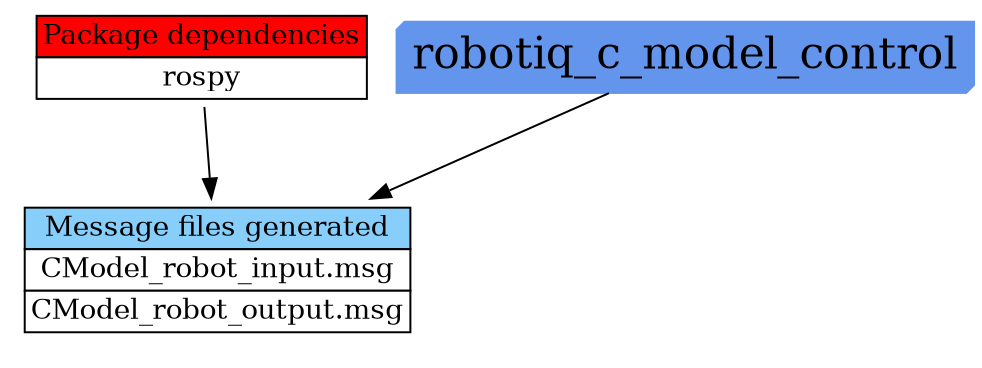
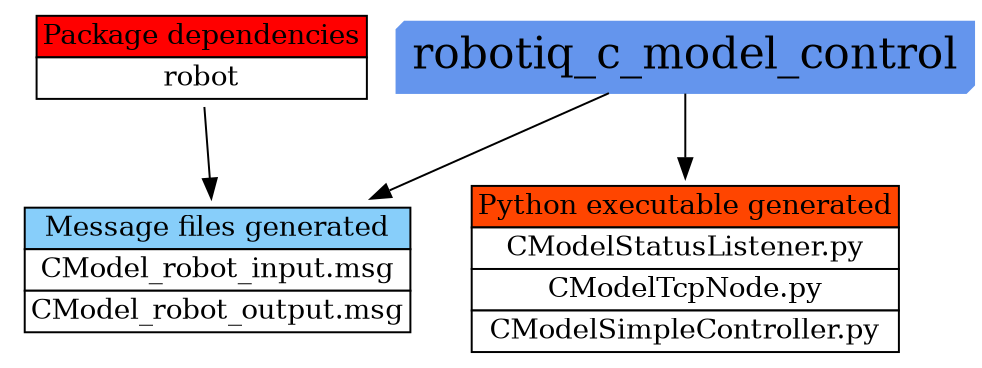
(202, 77) -> (202, 77)
none -> (685, 269)
